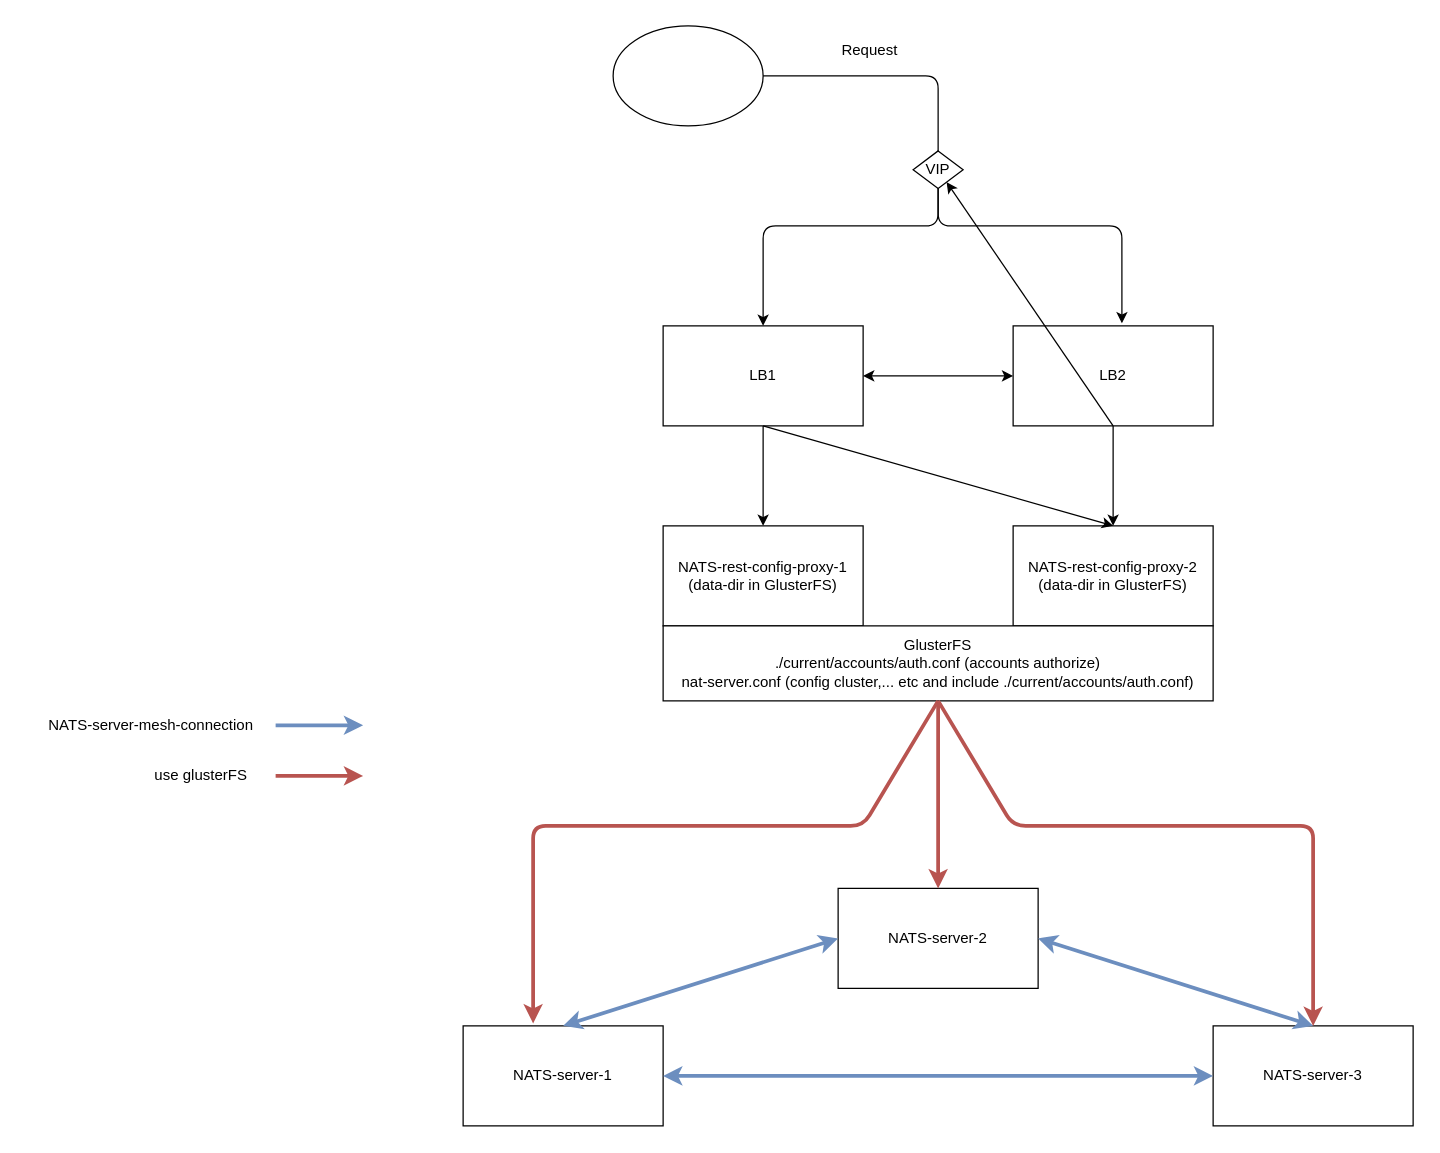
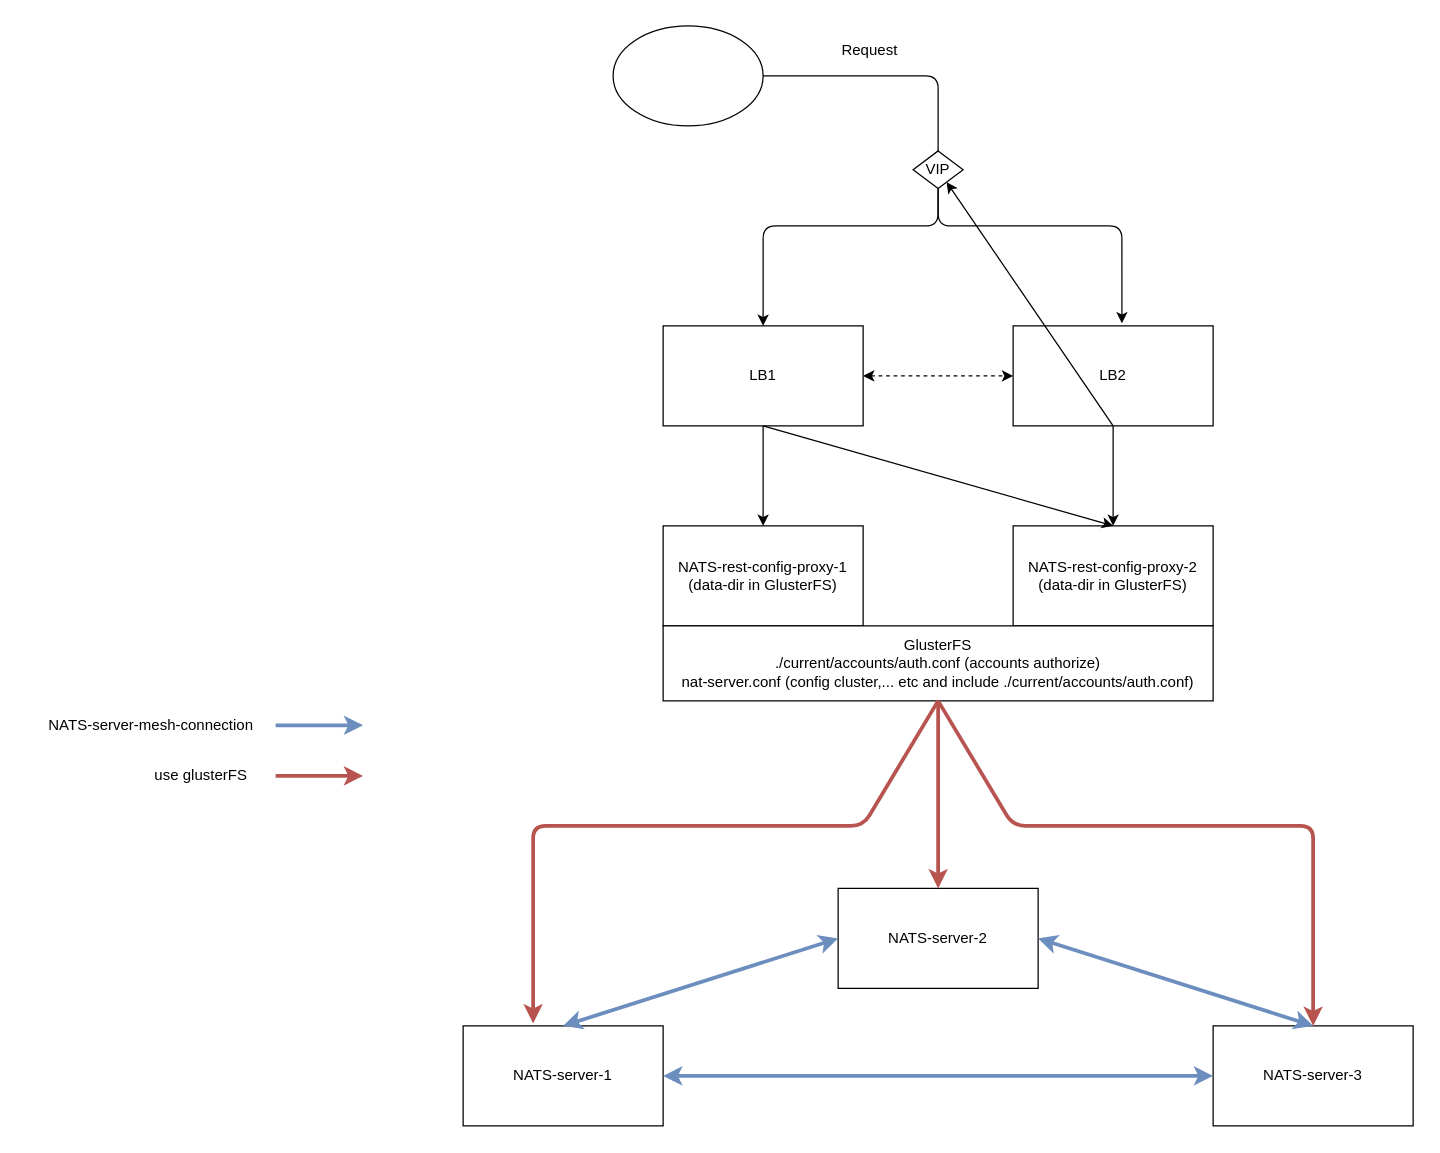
(939, 376) -> (939, 376)
